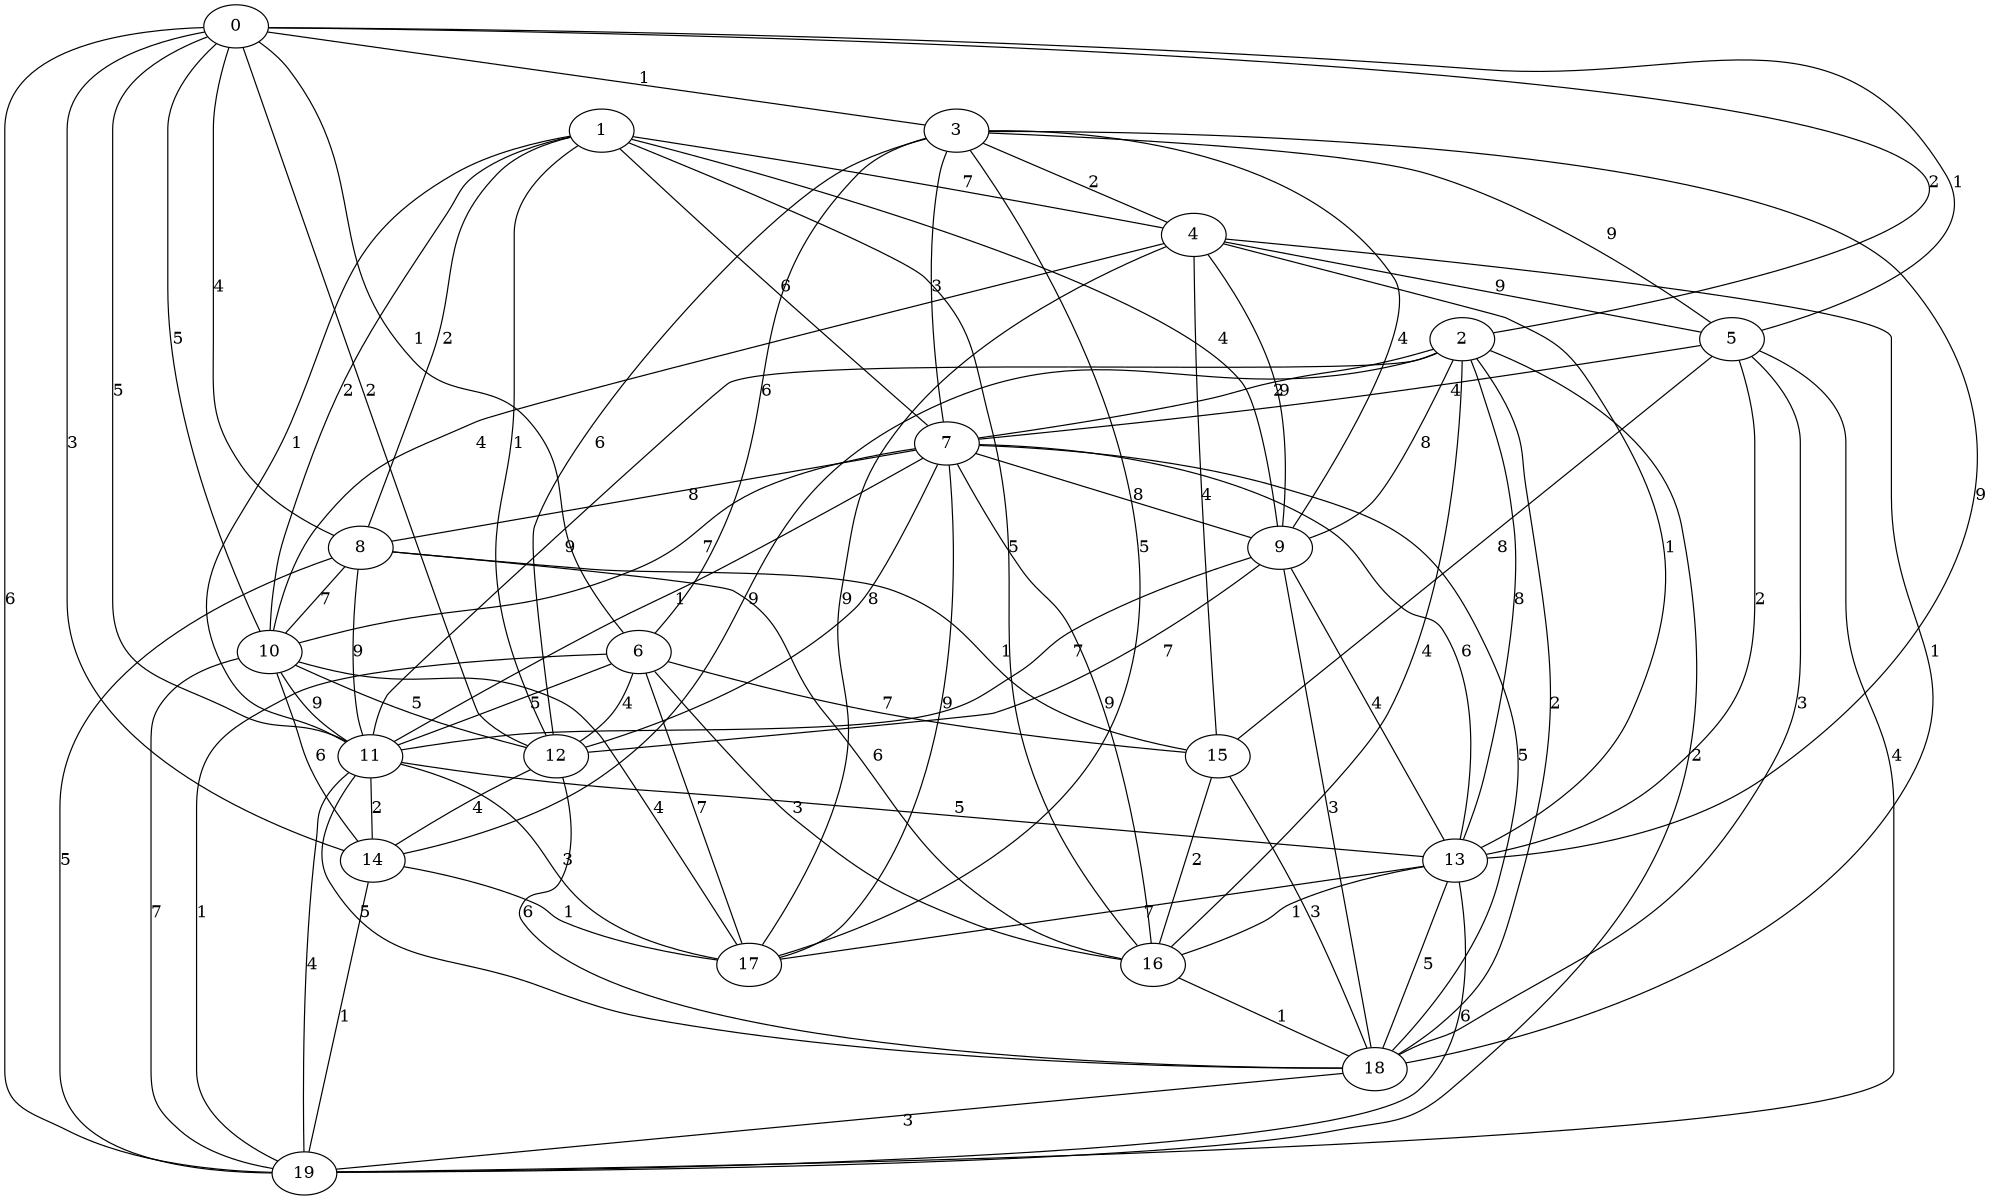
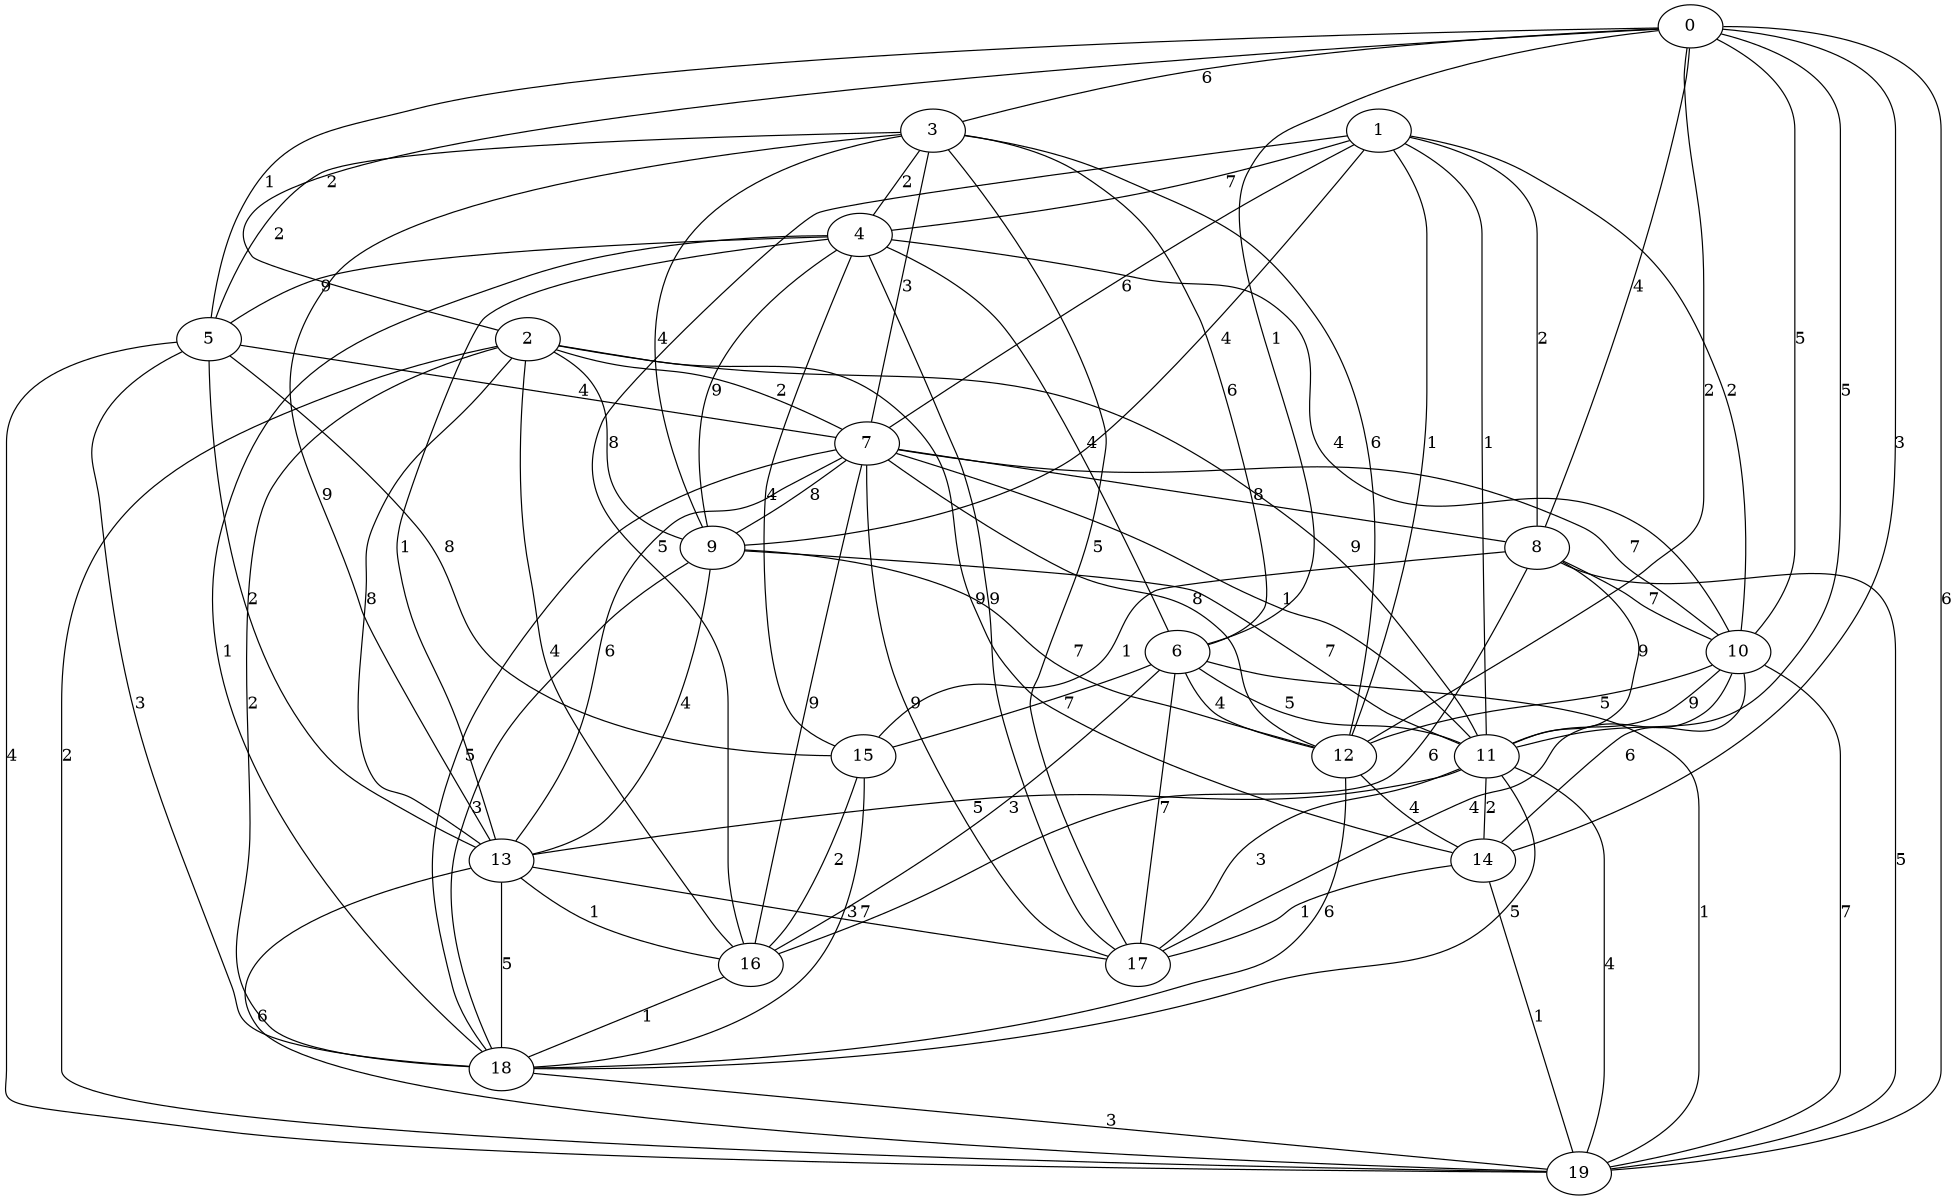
(645, 79) -> (1207, 79)
(1612, 235) -> (280, 235)
none -> (1058, 413)
